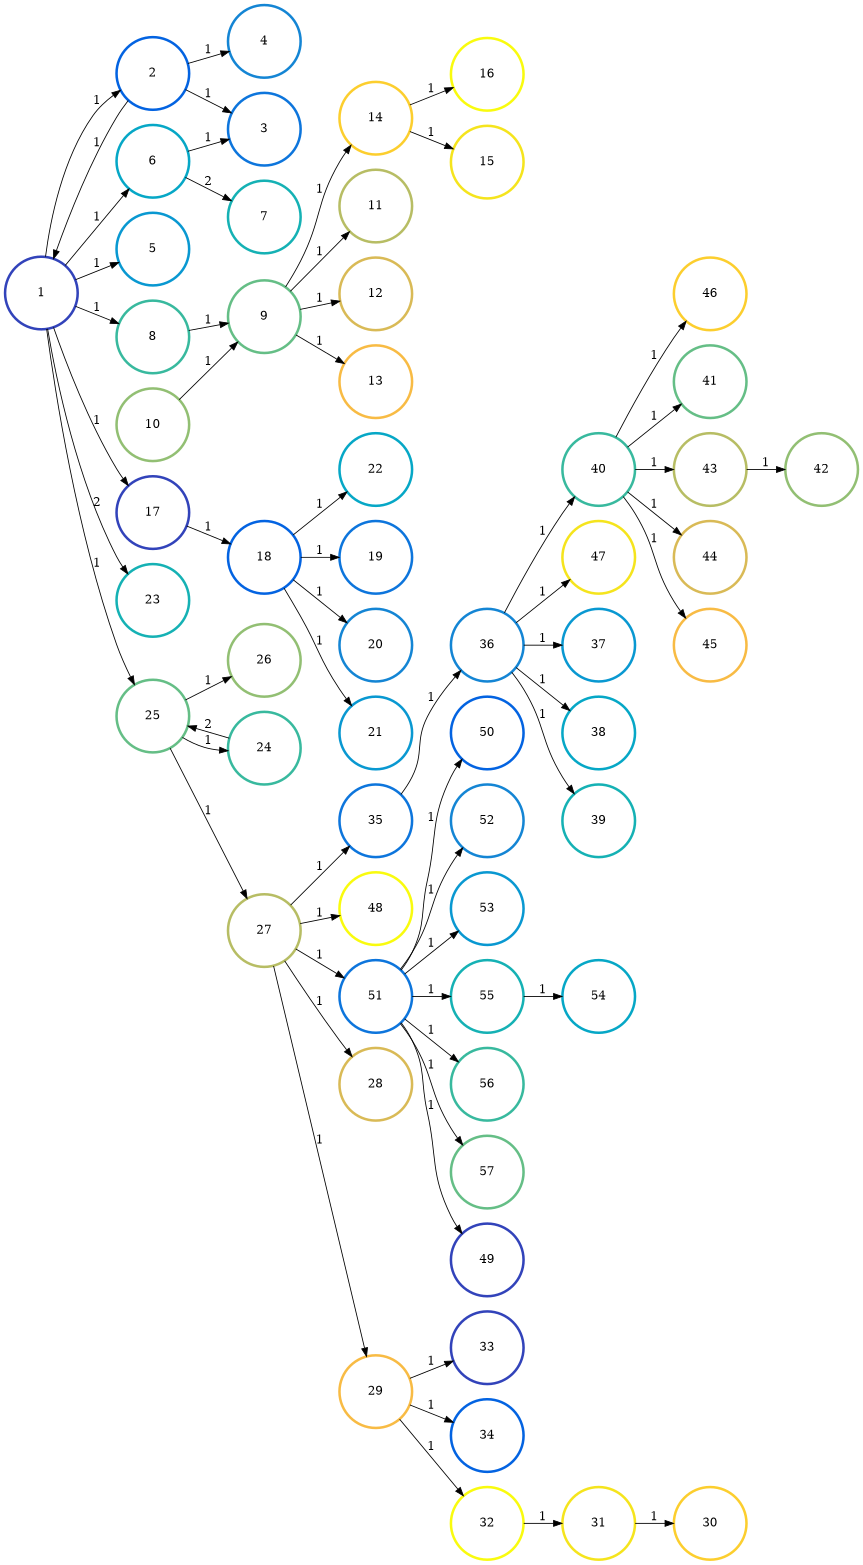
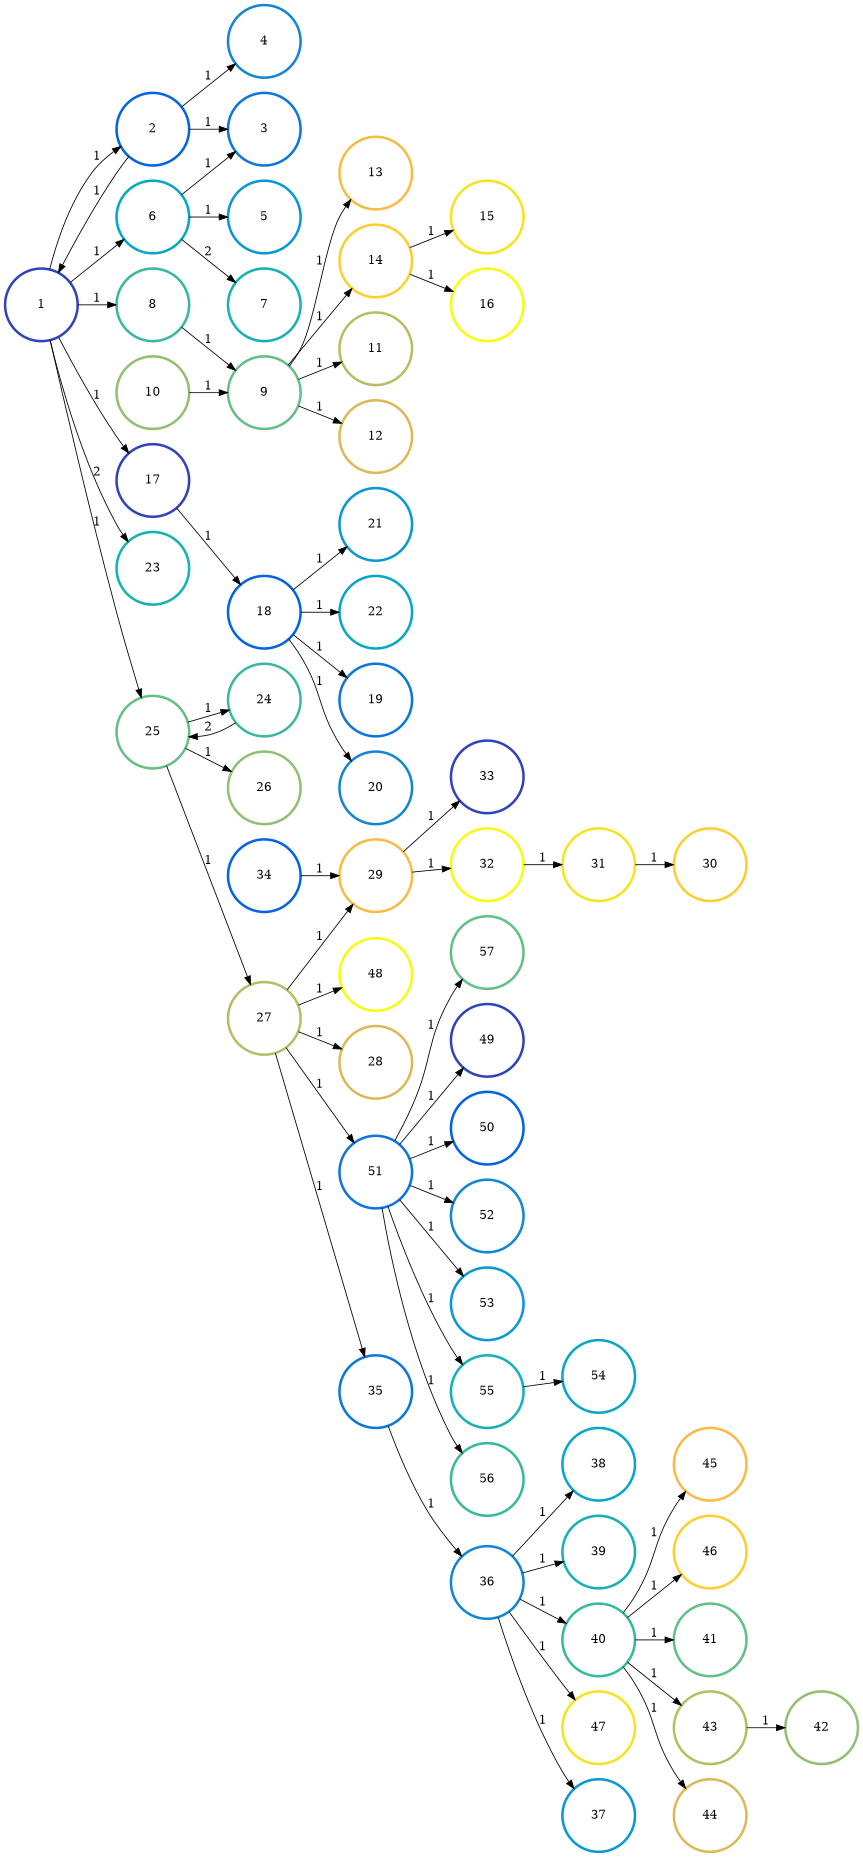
(93, 273) -> (204, 217)
(428, 1412) -> (316, 876)
